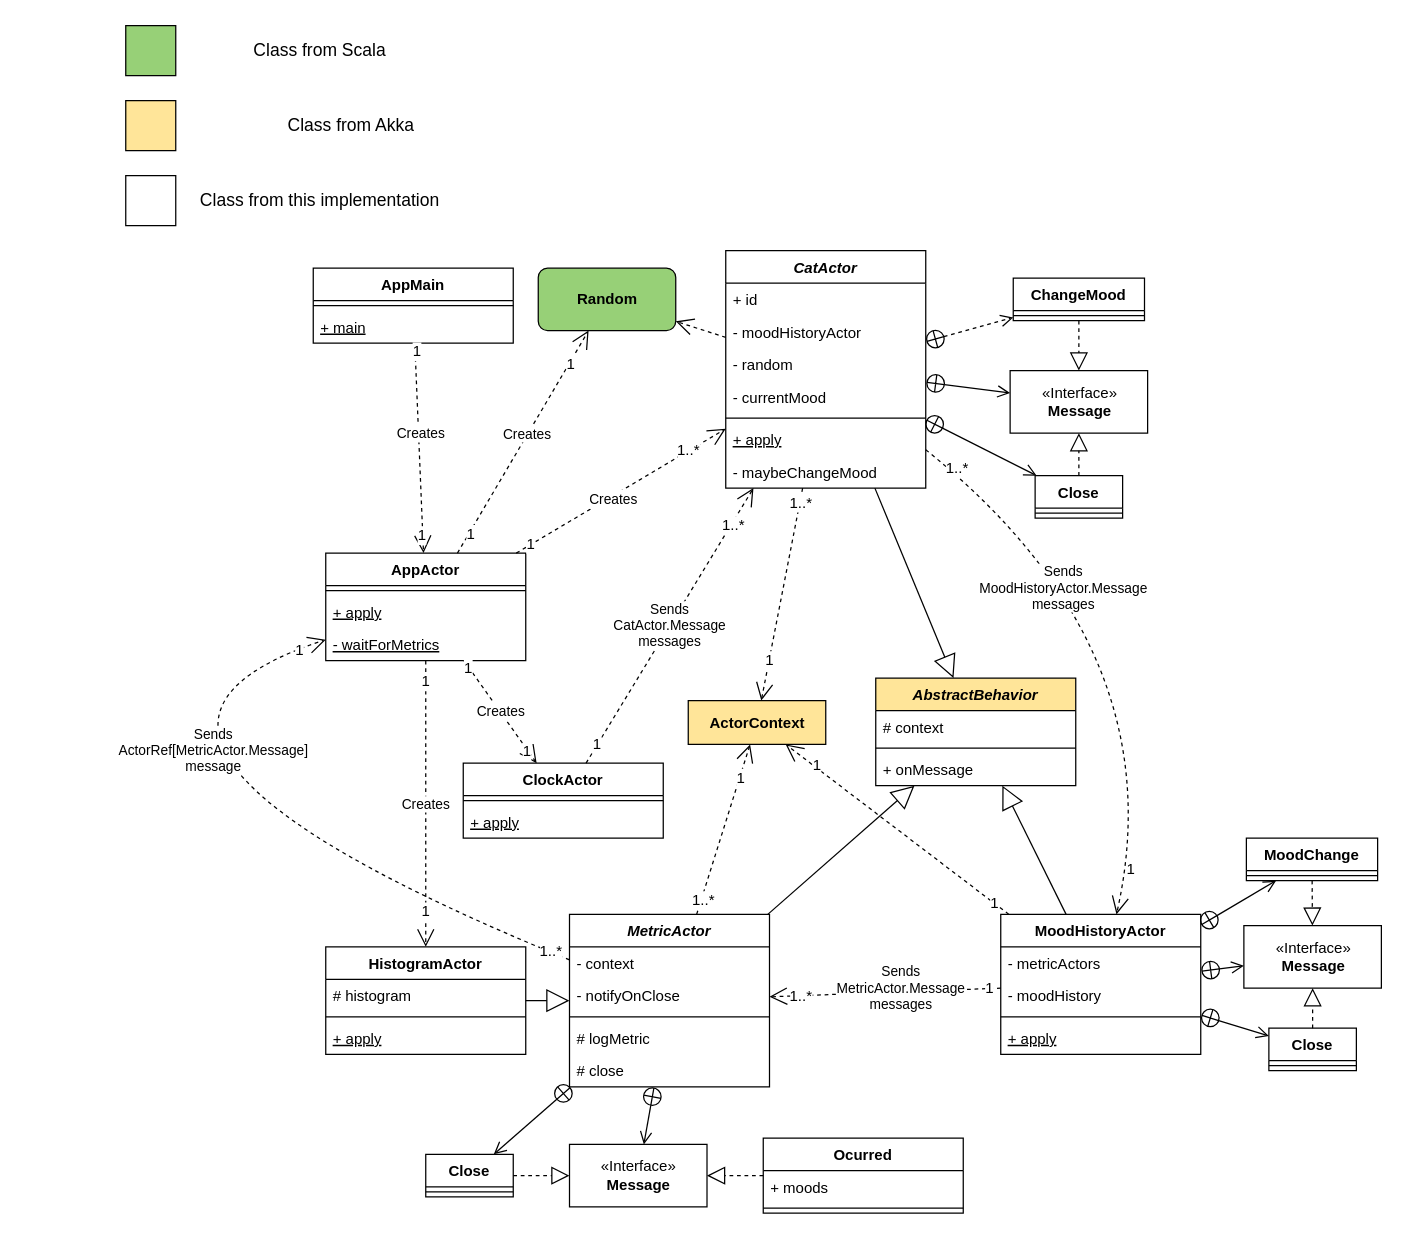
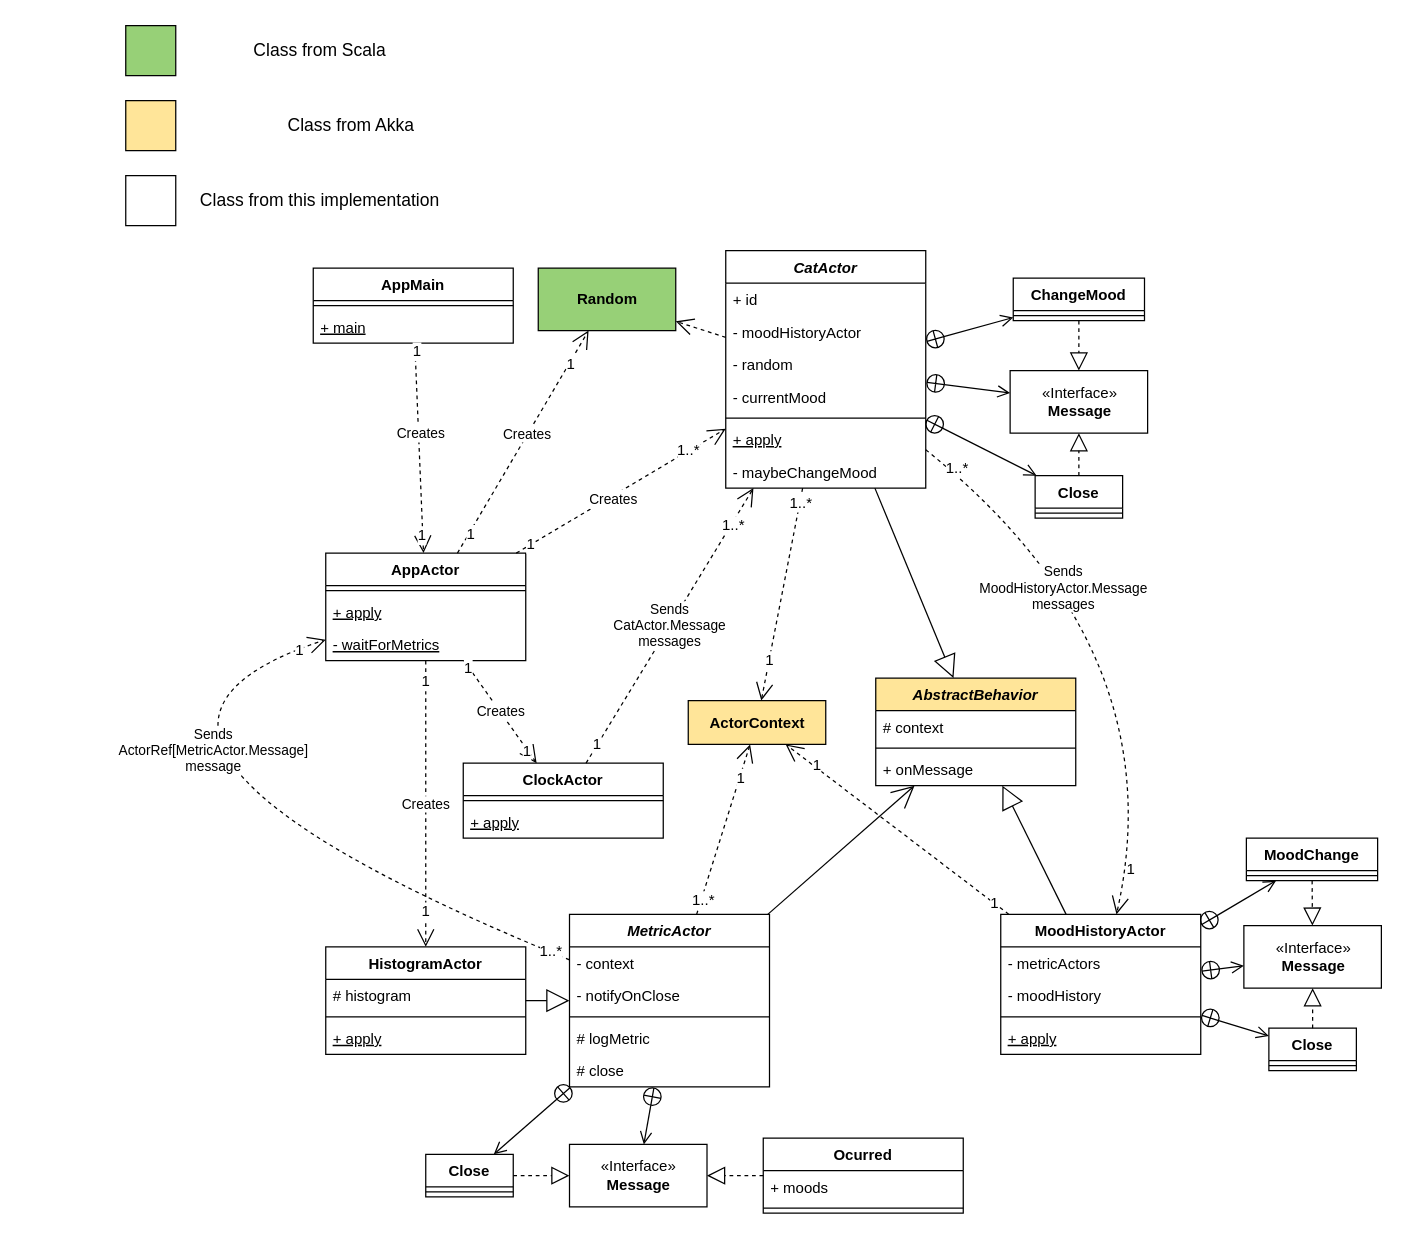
(607, 299) -> (607, 299)
(978, 327) -> (978, 327)
(897, 801) -> (903, 795)
(901, 992) -> none
